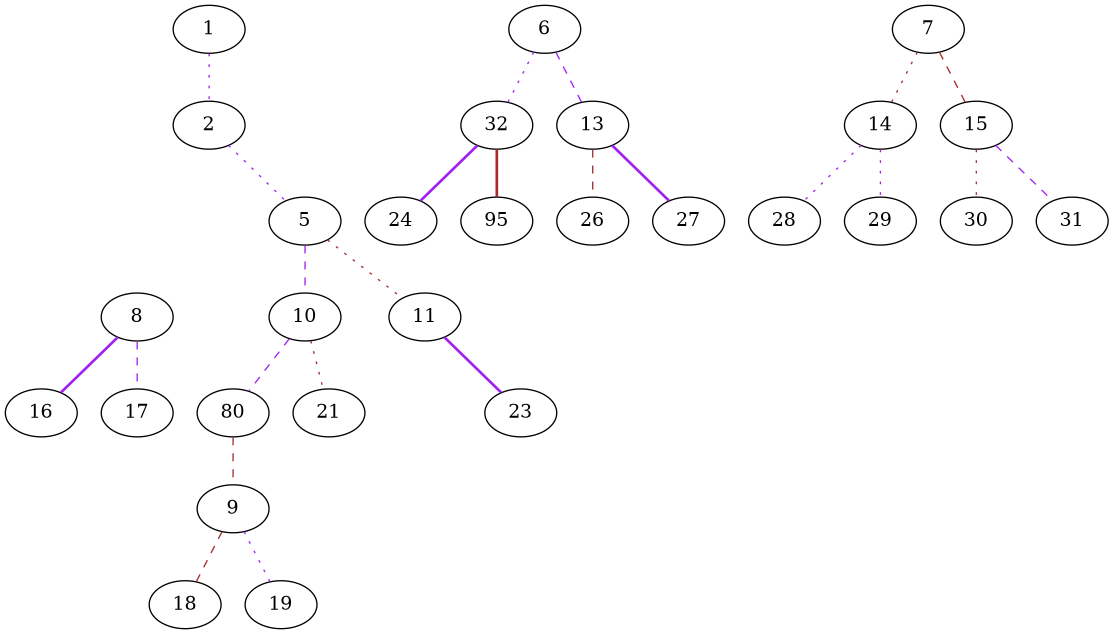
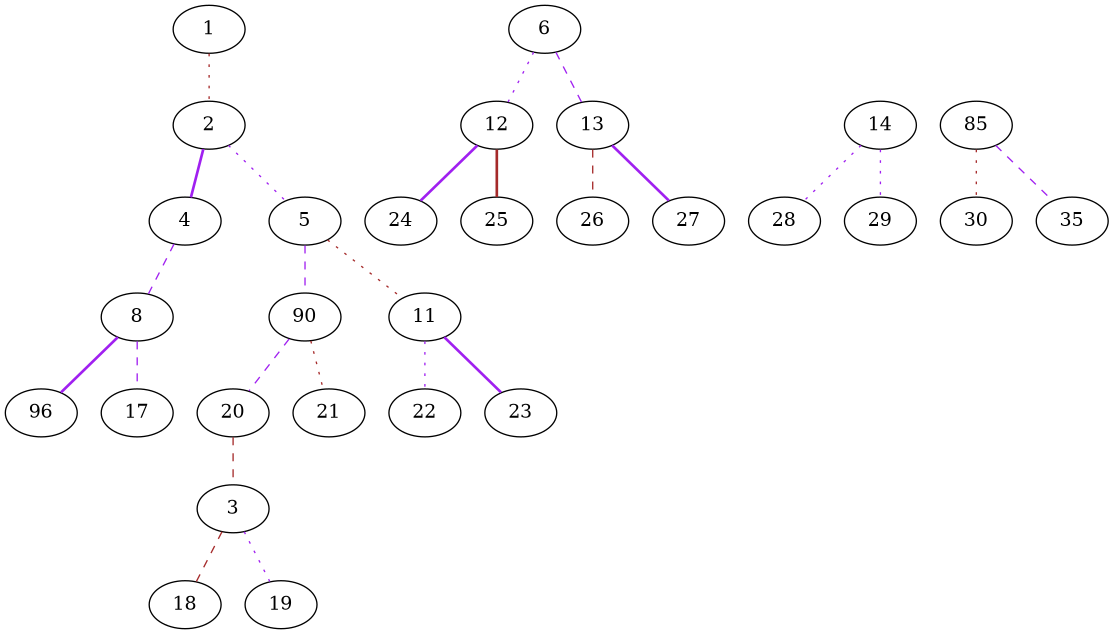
(928, 29) -> none
(209, 77) -> (209, 77)
(497, 125) -> (497, 125)
(976, 125) -> (976, 125)
none -> (185, 221)
(497, 221) -> (497, 221)
(1072, 221) -> (1072, 221)
(305, 317) -> (305, 317)
(41, 413) -> (41, 413)
(233, 413) -> (233, 413)
none -> (425, 413)
(233, 509) -> (233, 509)
